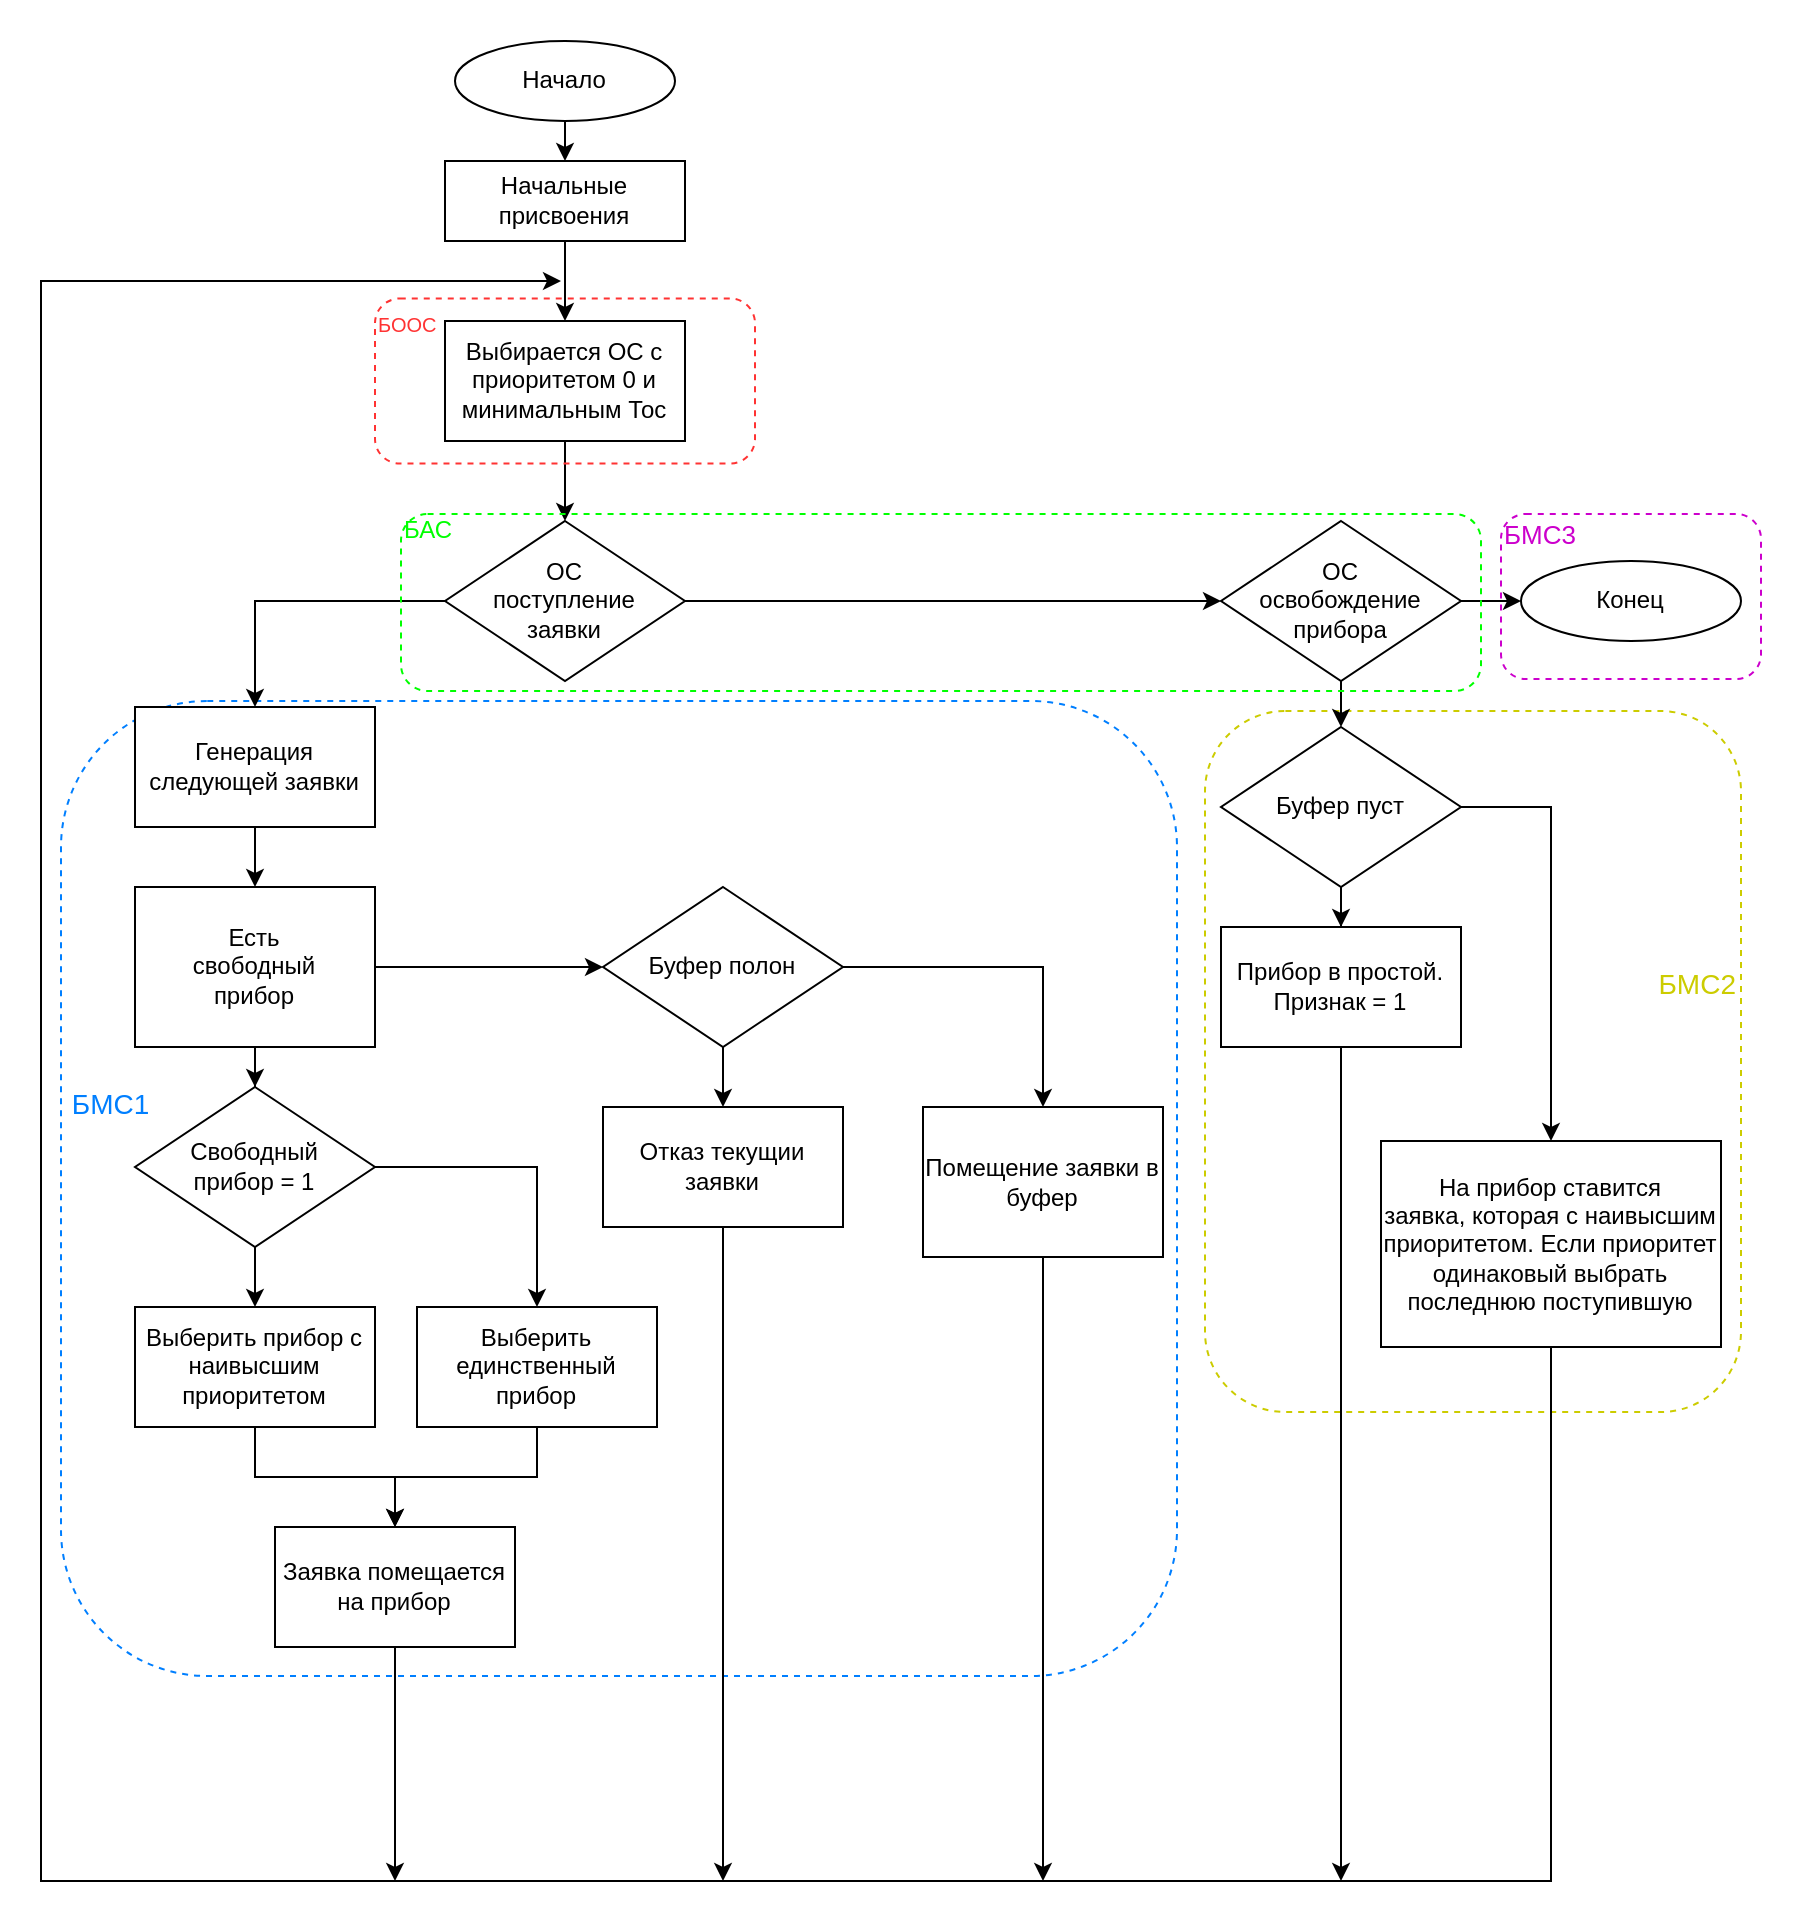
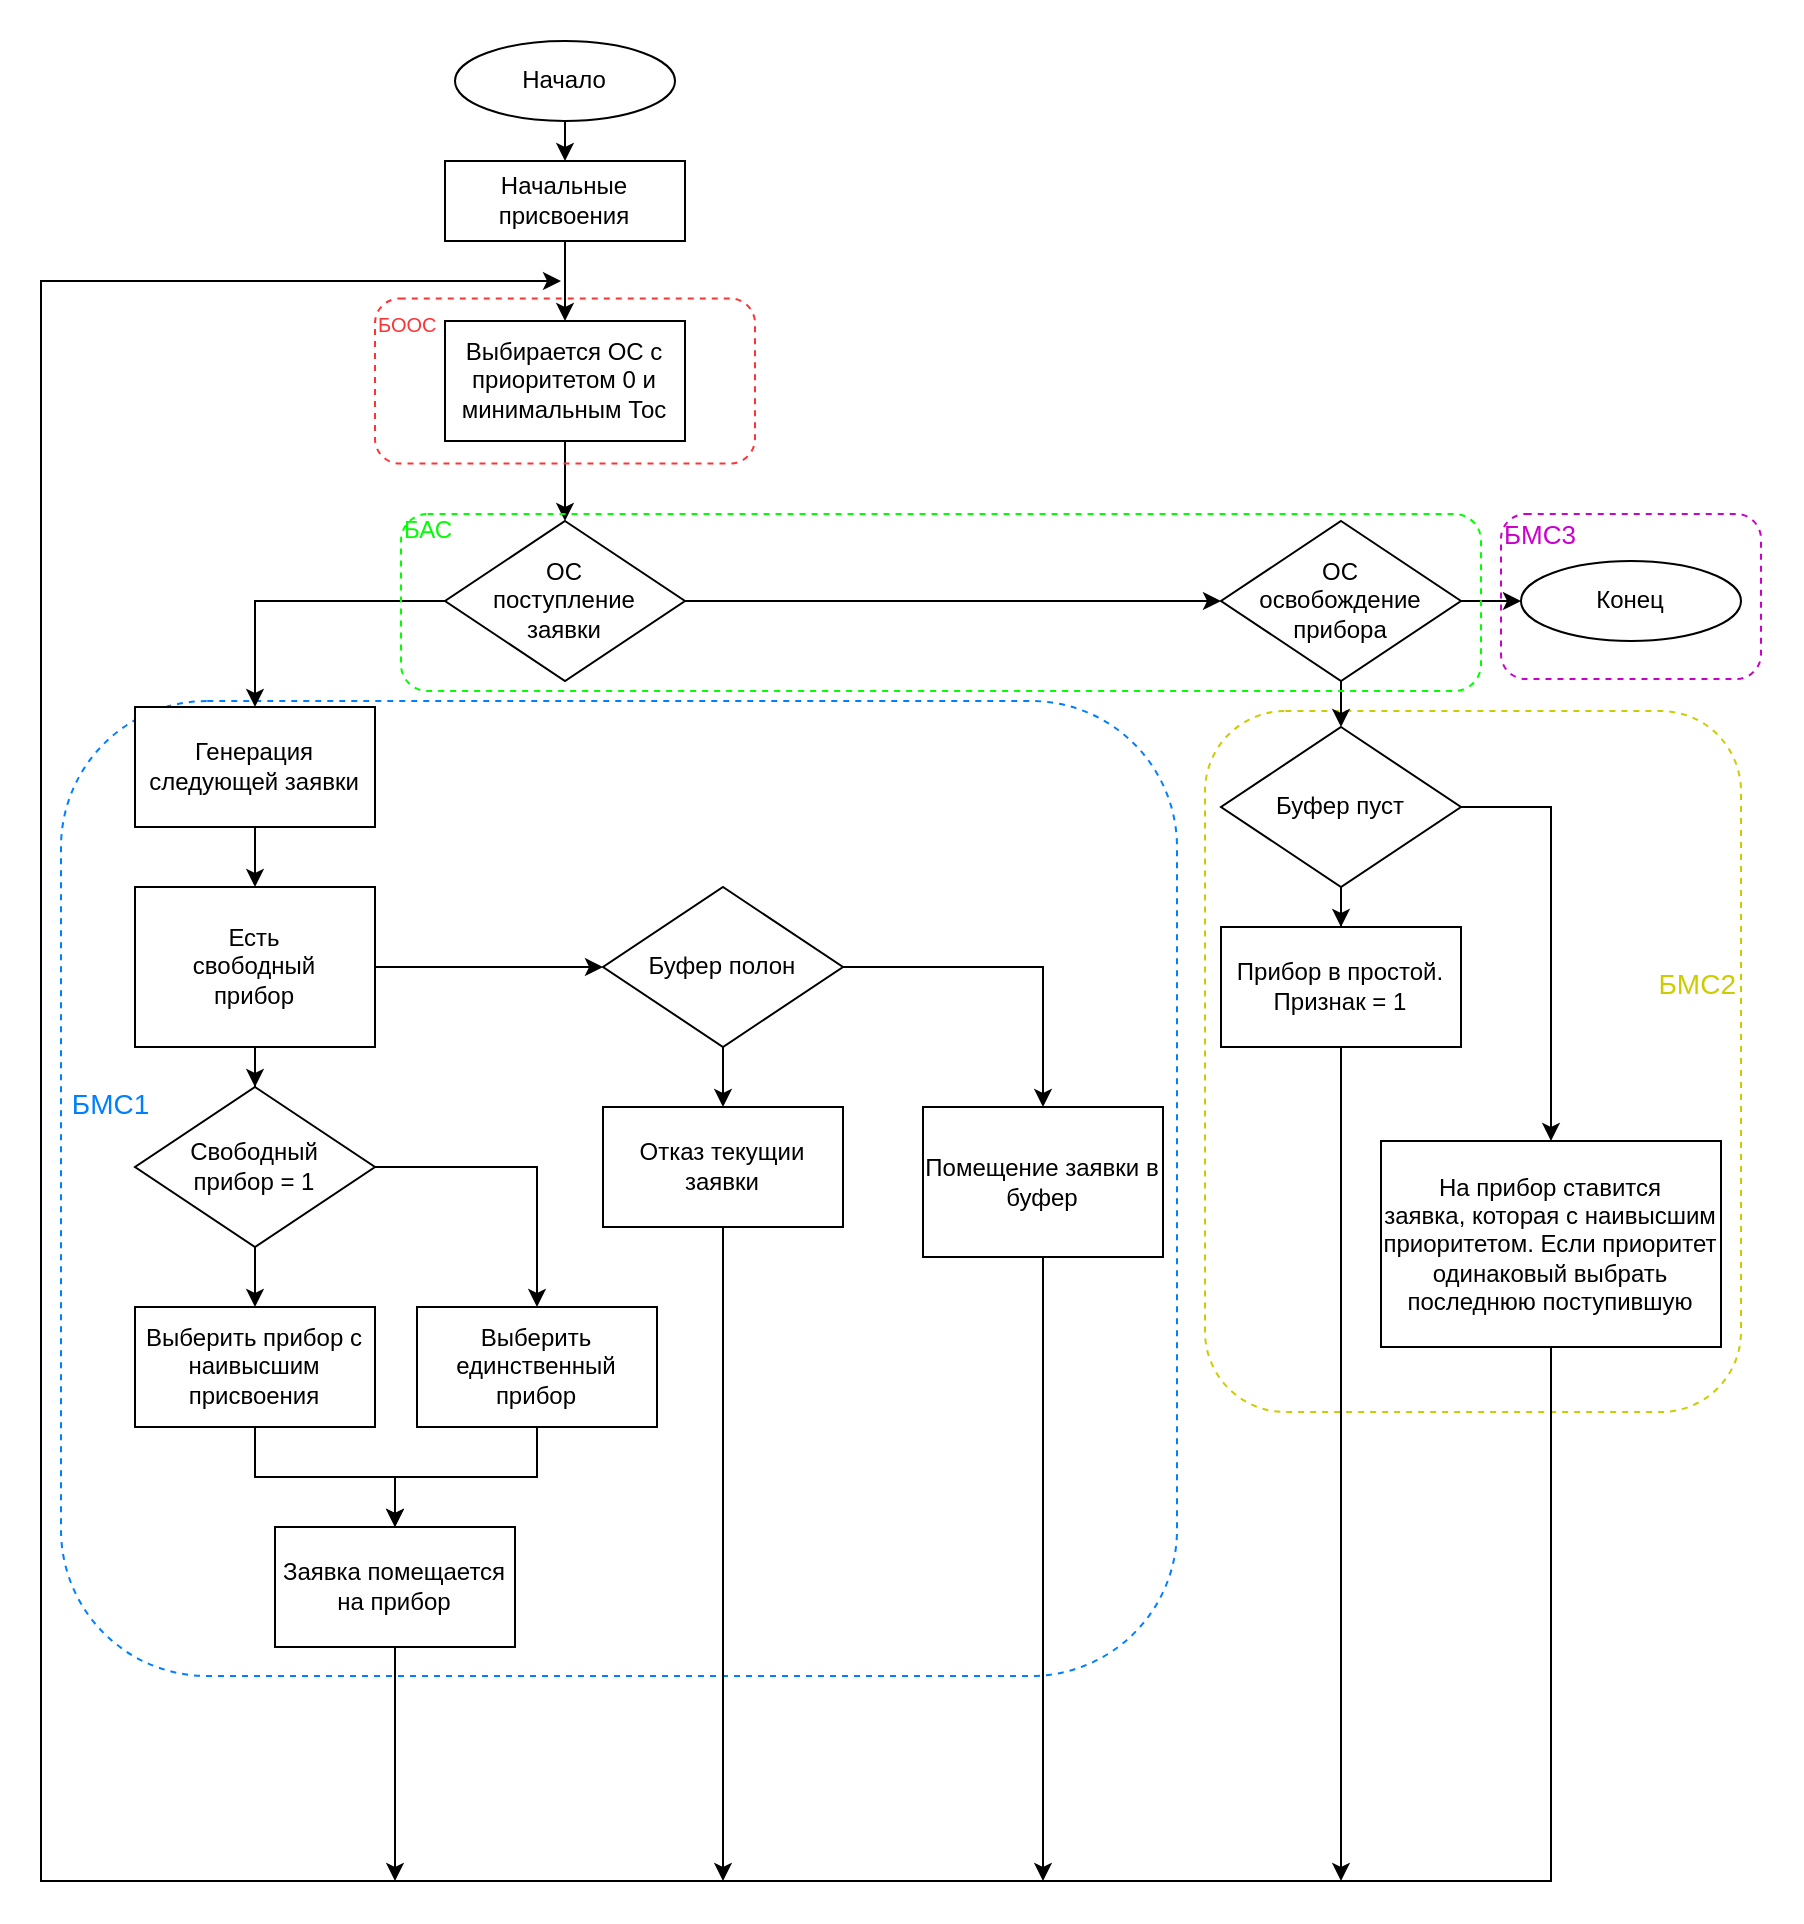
(255, 1367) -> (255, 1367)
